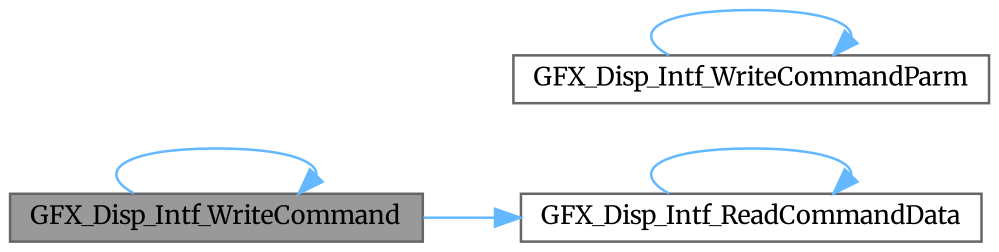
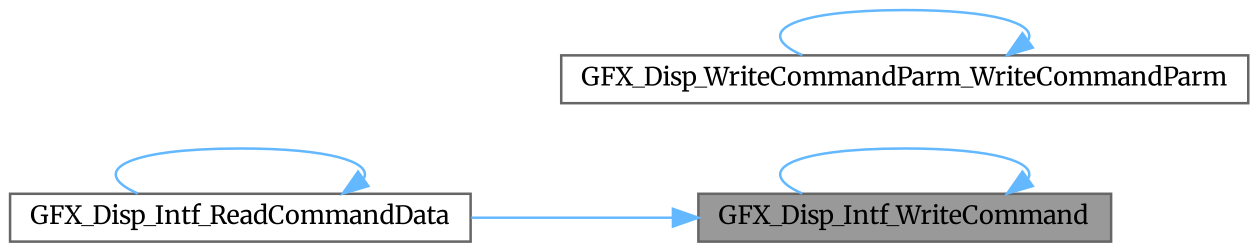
(751, 79) -> (905, 79)
(459, 218) -> (572, 218)
